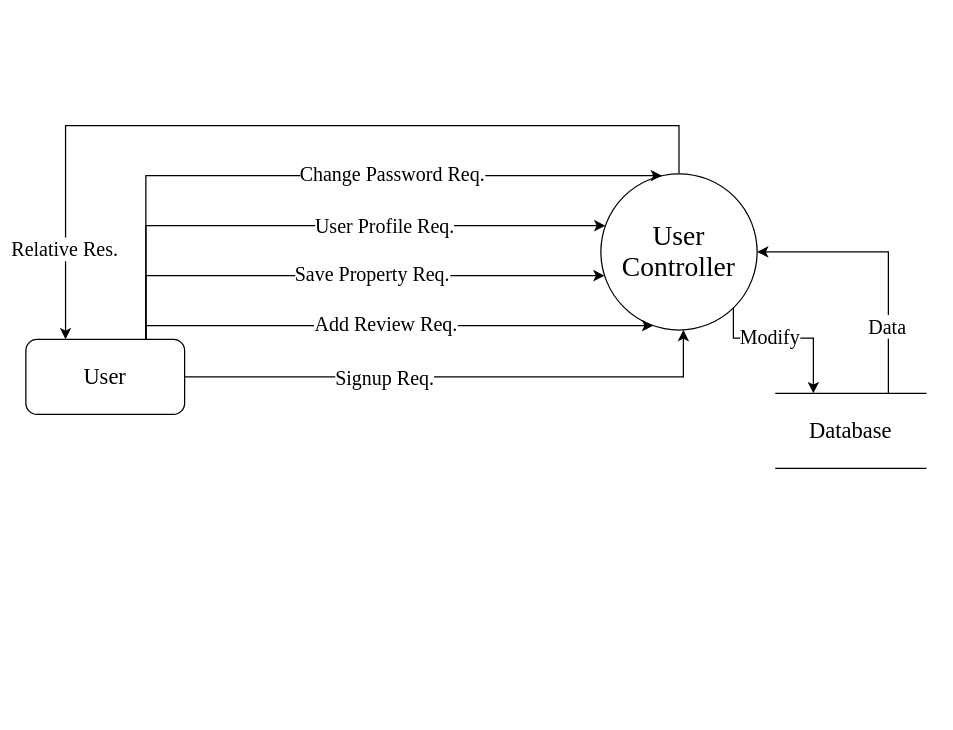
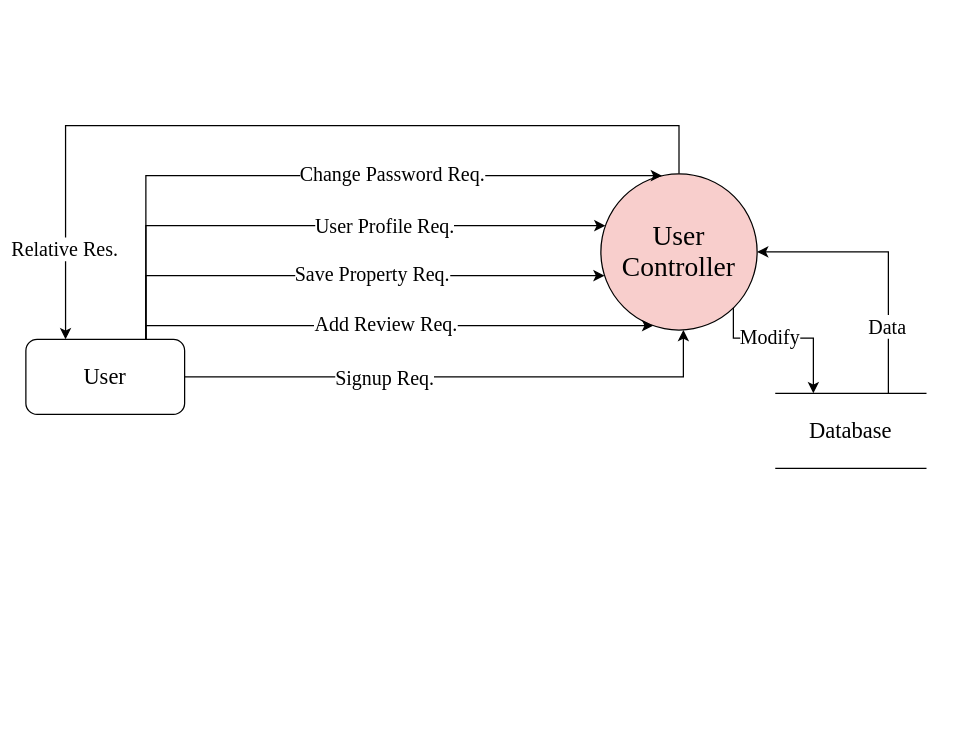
(679, 252) -> (679, 252)
